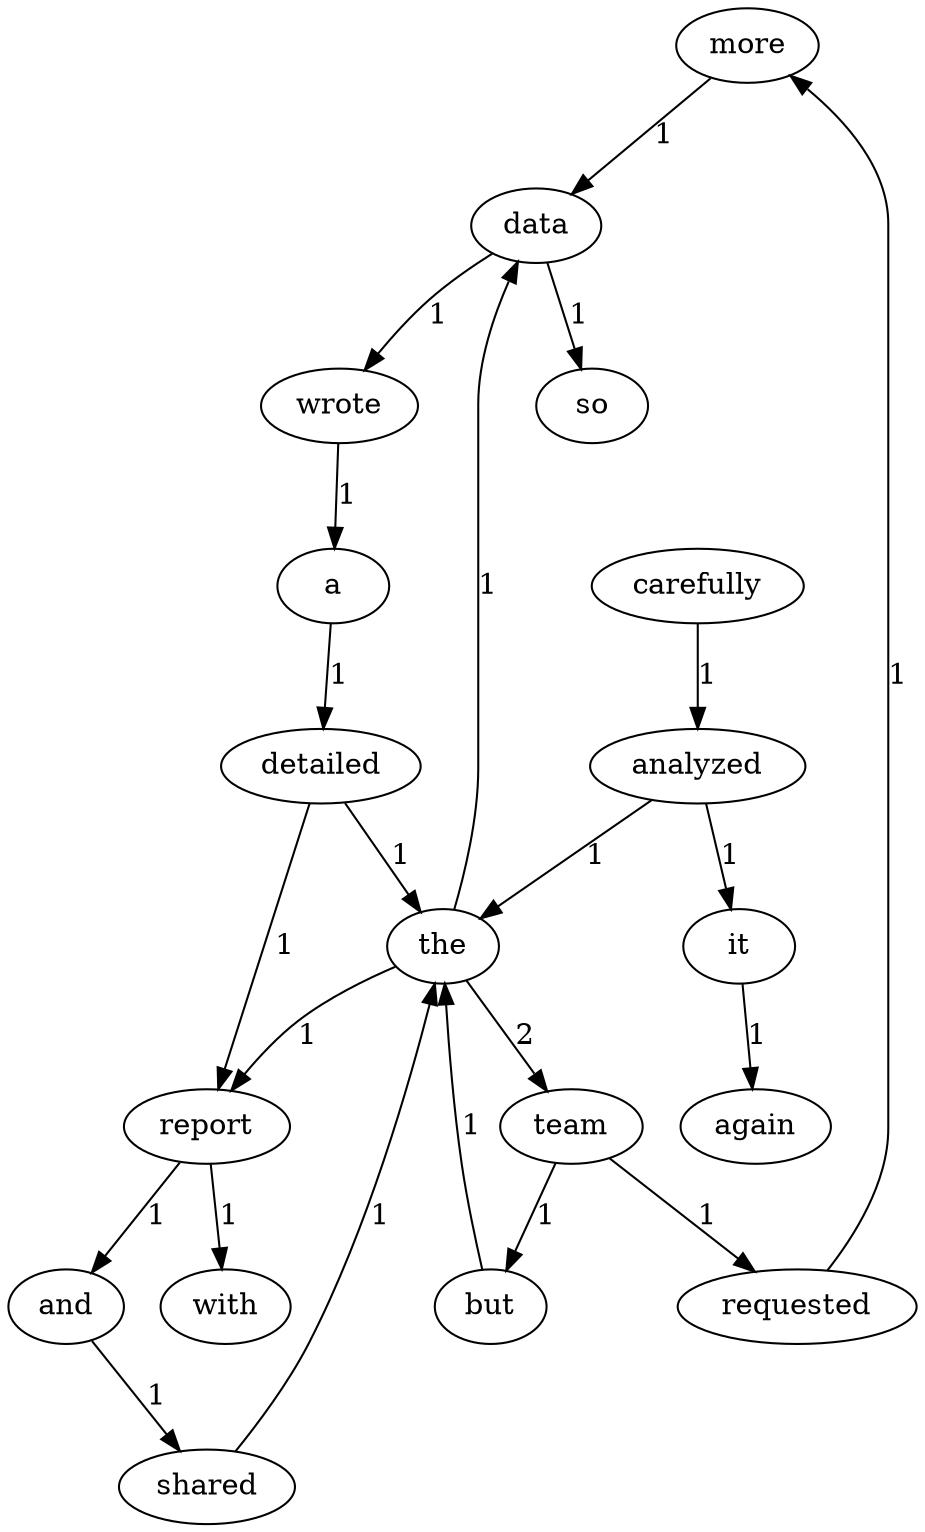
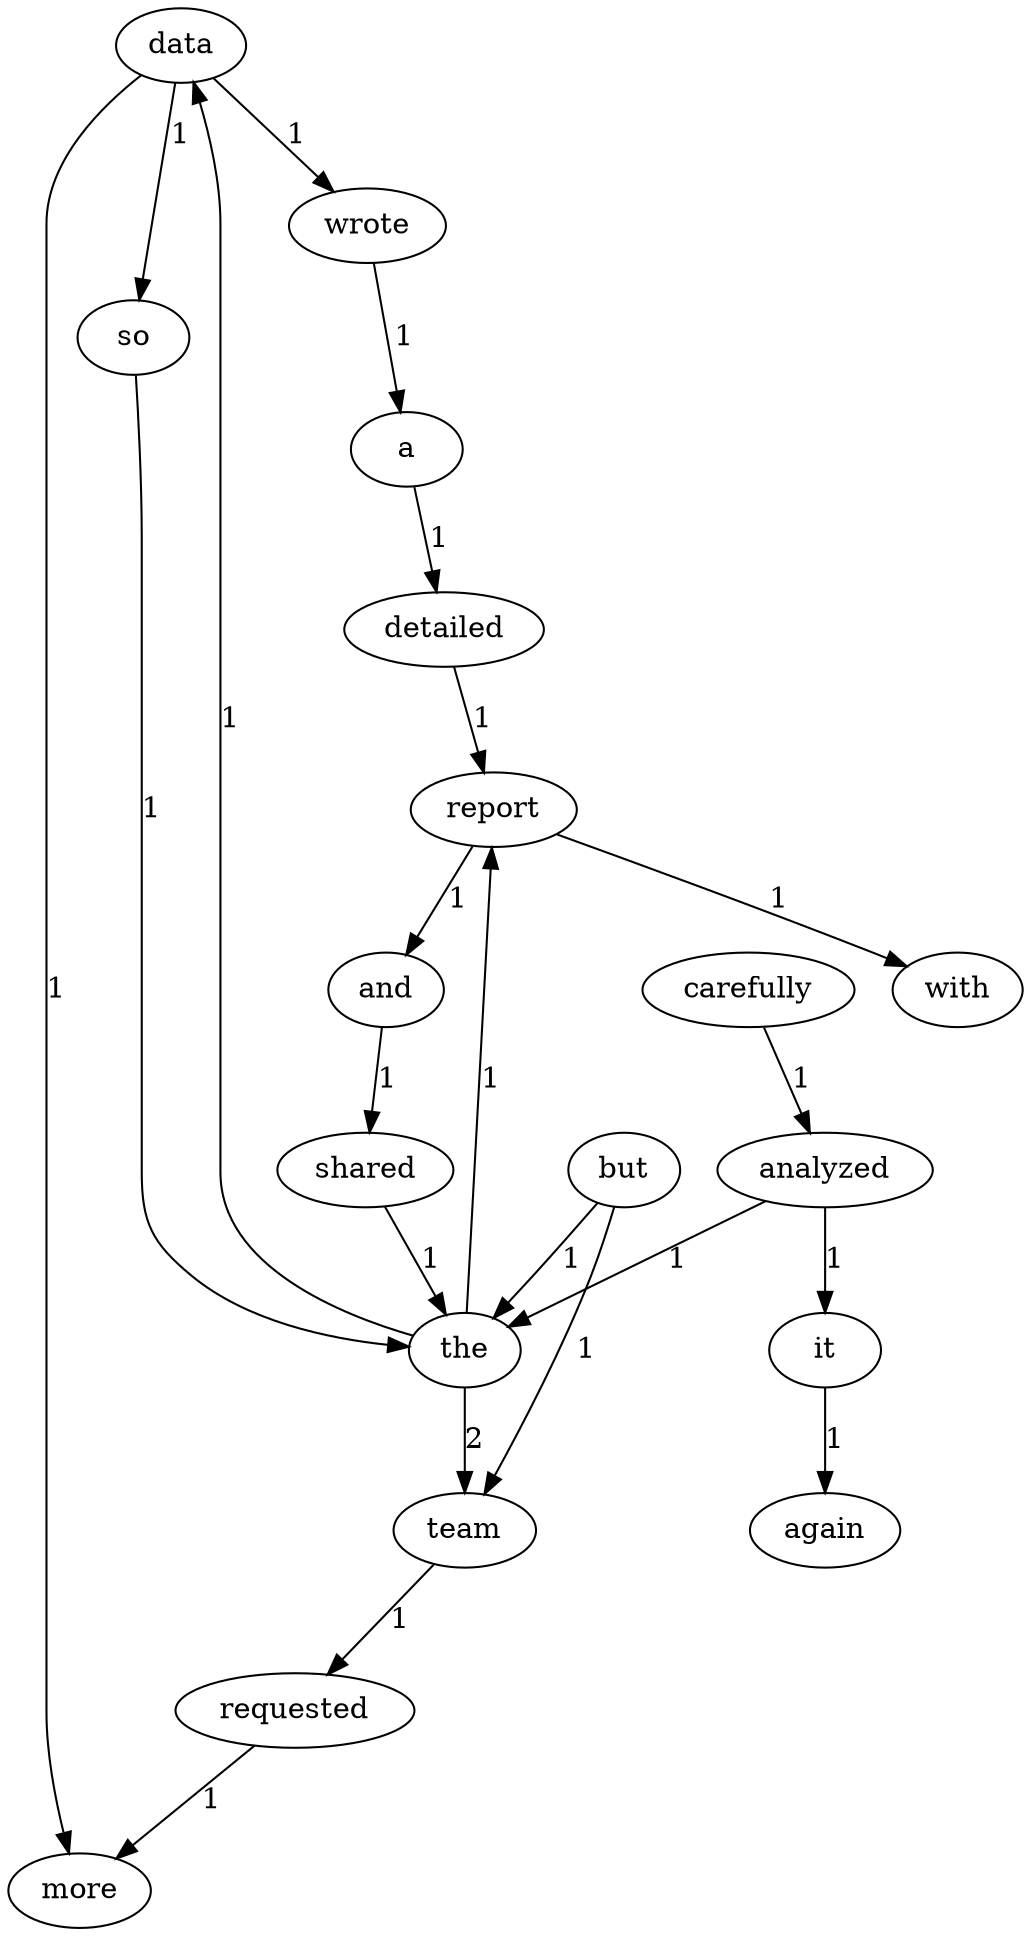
(650, 129) -> (46, 938)
(377, 849) -> (142, 939)
(535, 1207) -> (562, 1344)
